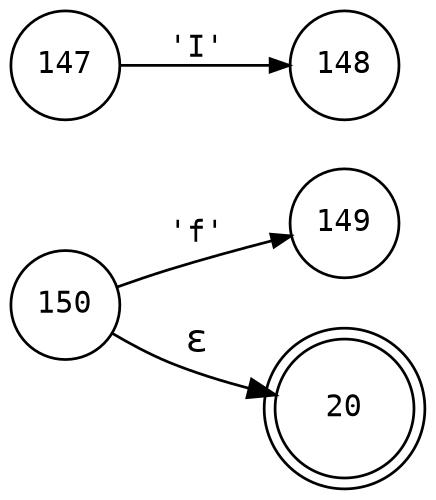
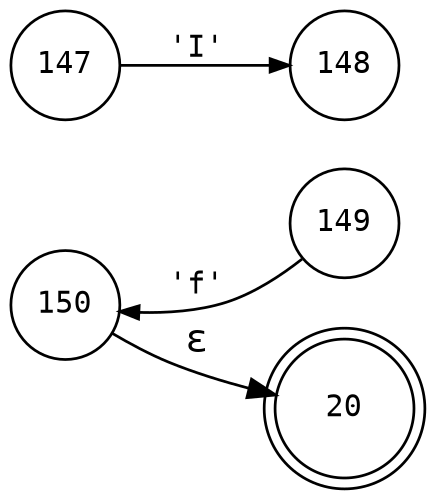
(194, 262) -> (226, 302)
